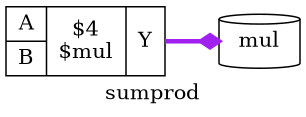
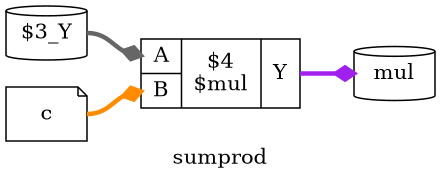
none -> (46, 33)
none -> (46, 114)
